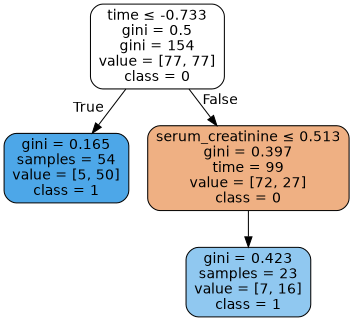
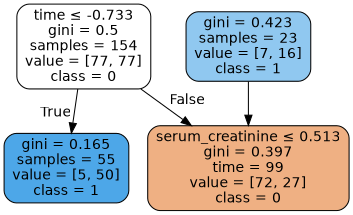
(157, 46) -> (84, 46)
(66, 160) -> (66, 160)
(248, 224) -> (248, 98)
